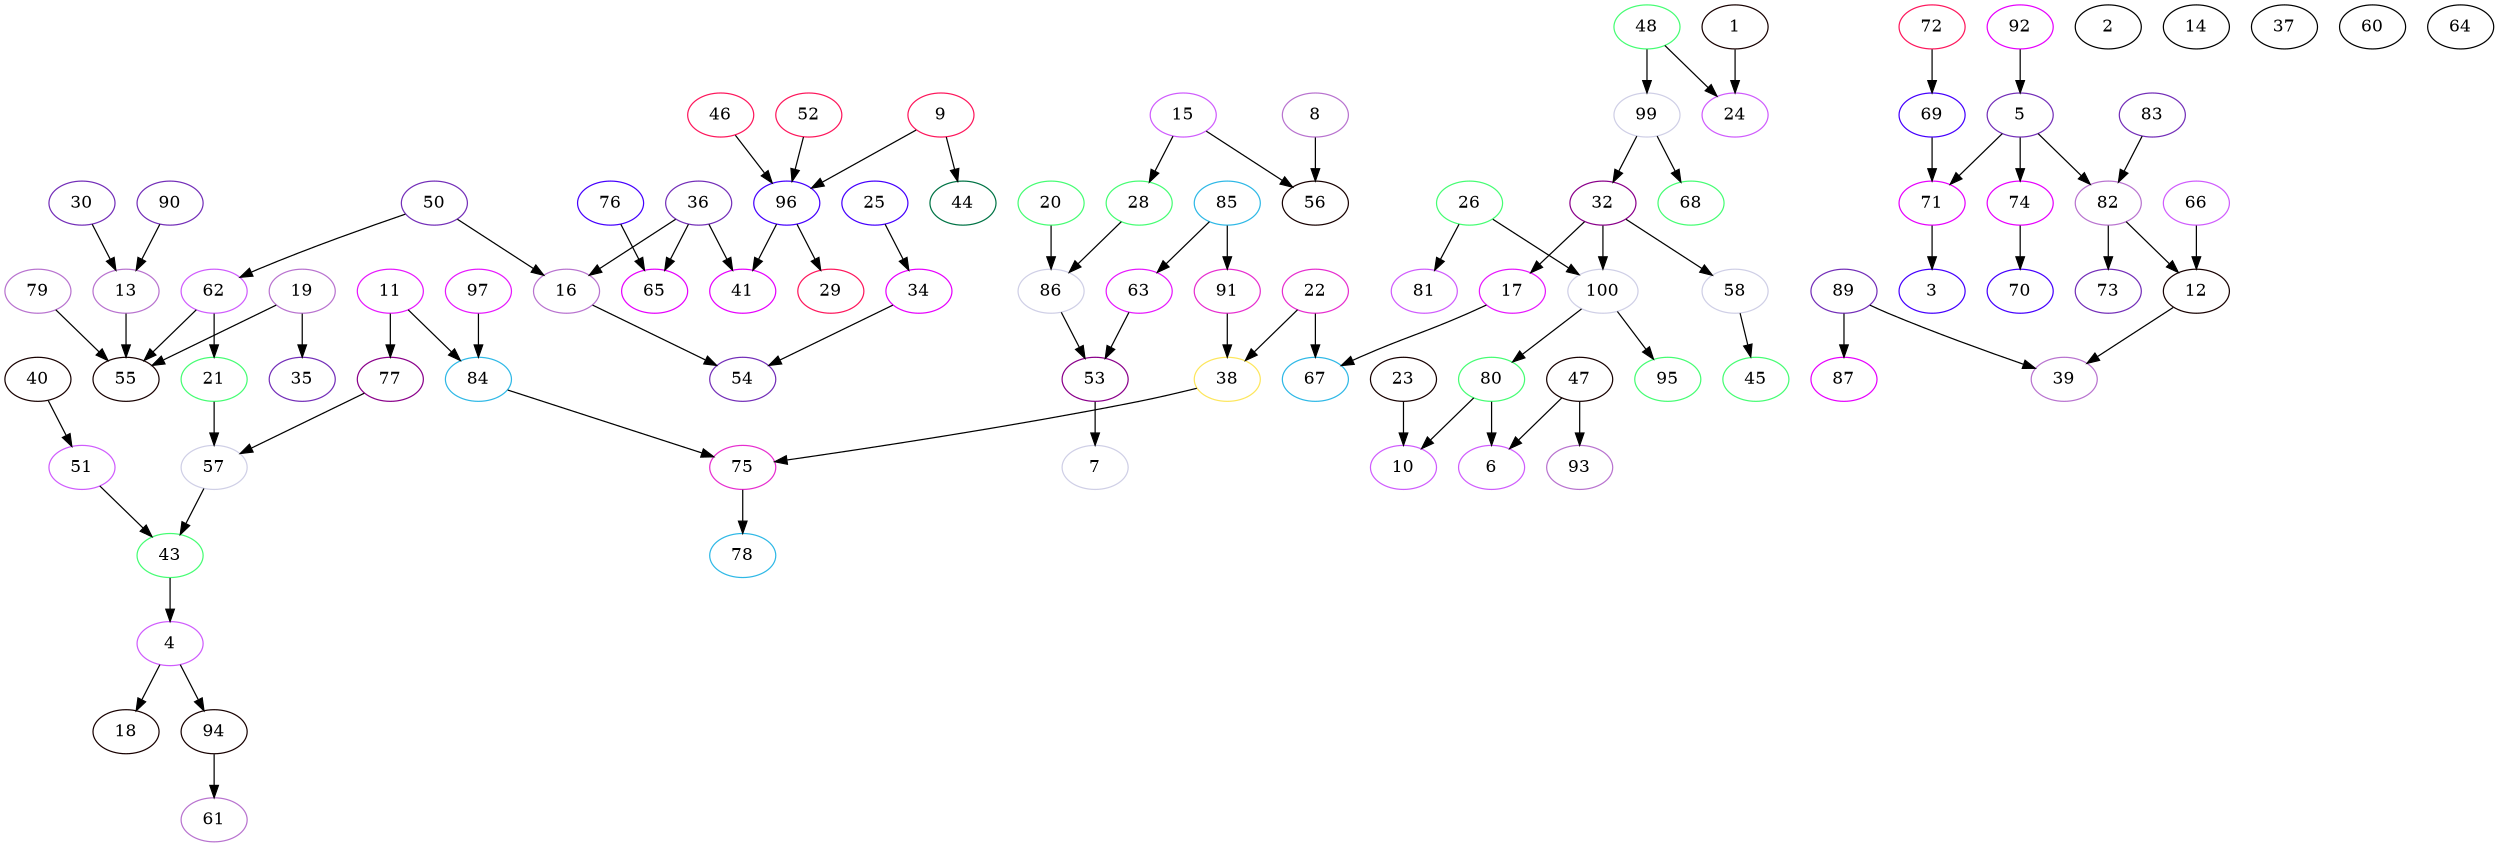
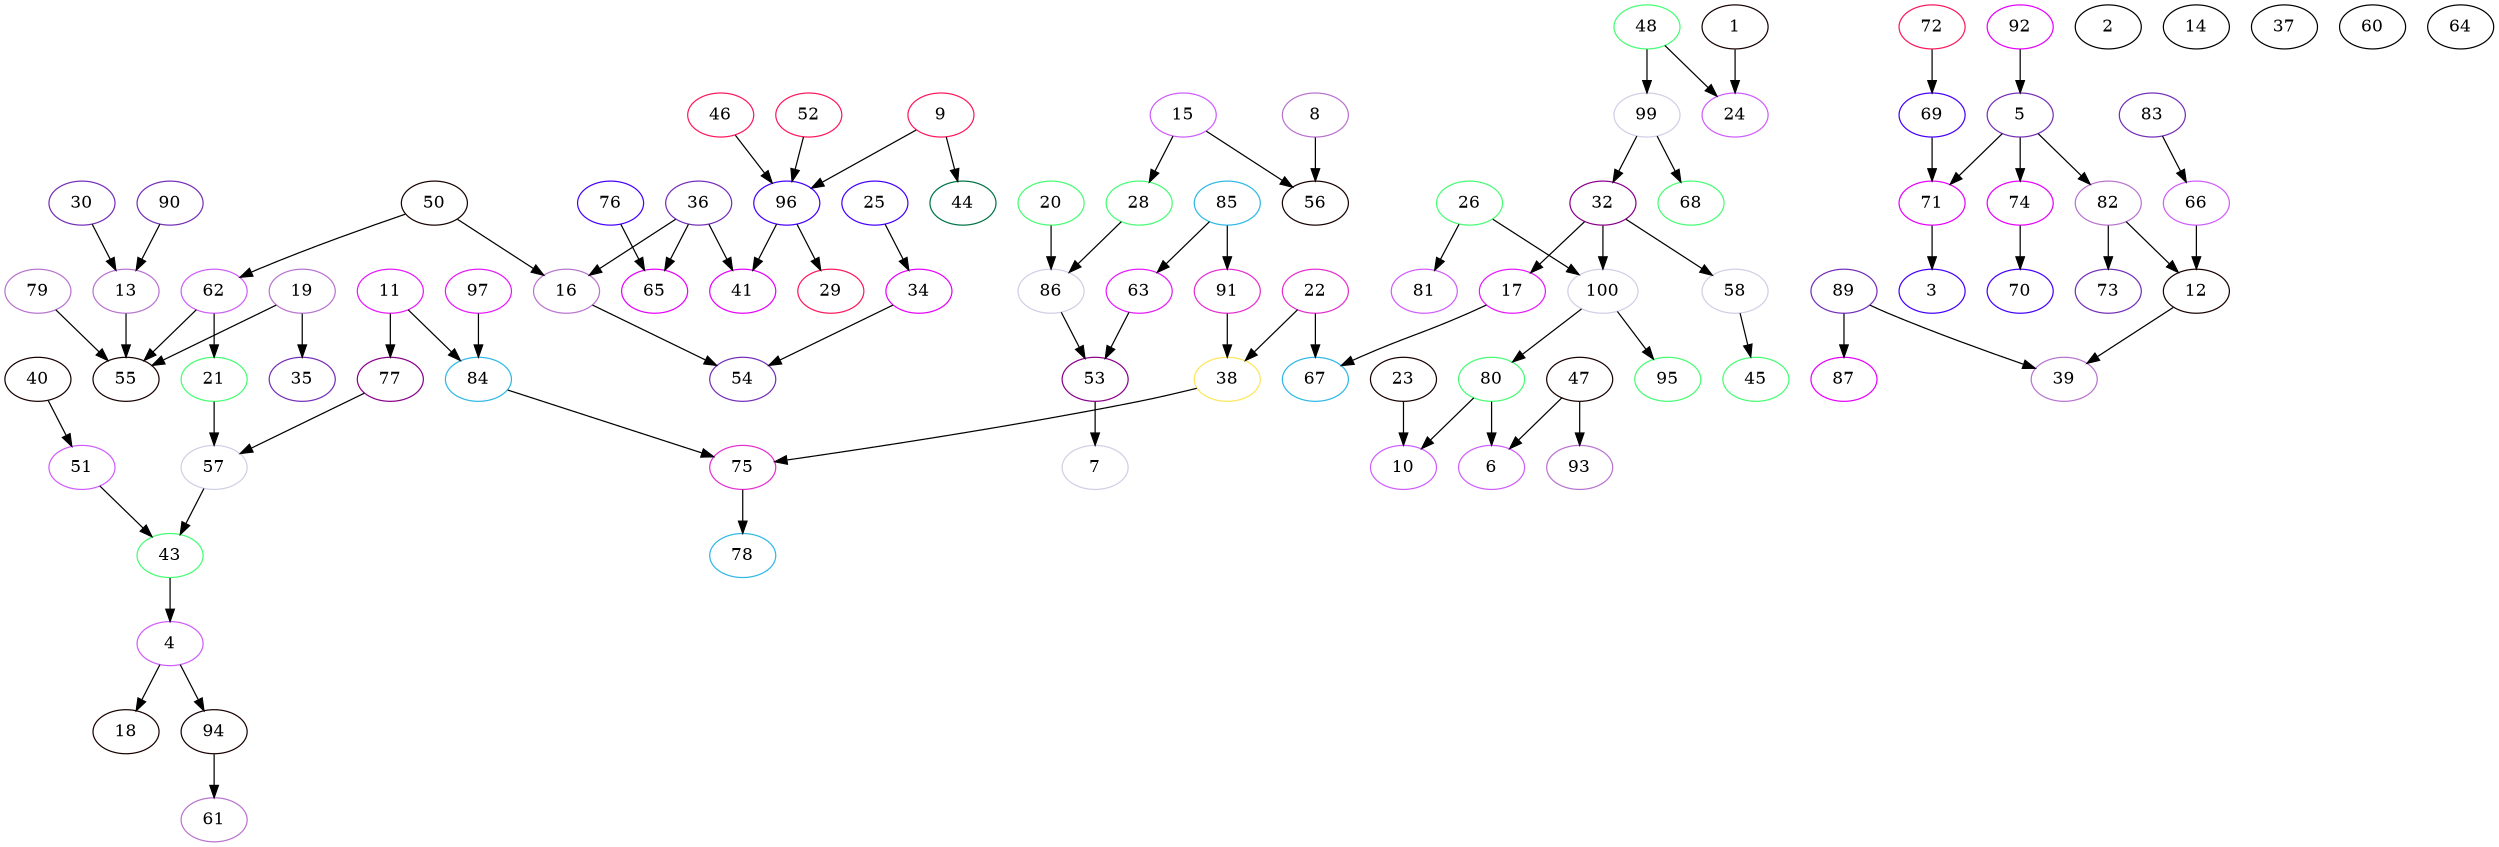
(2133, 154) -> (2171, 154)
(434, 203) -> (434, 203)
